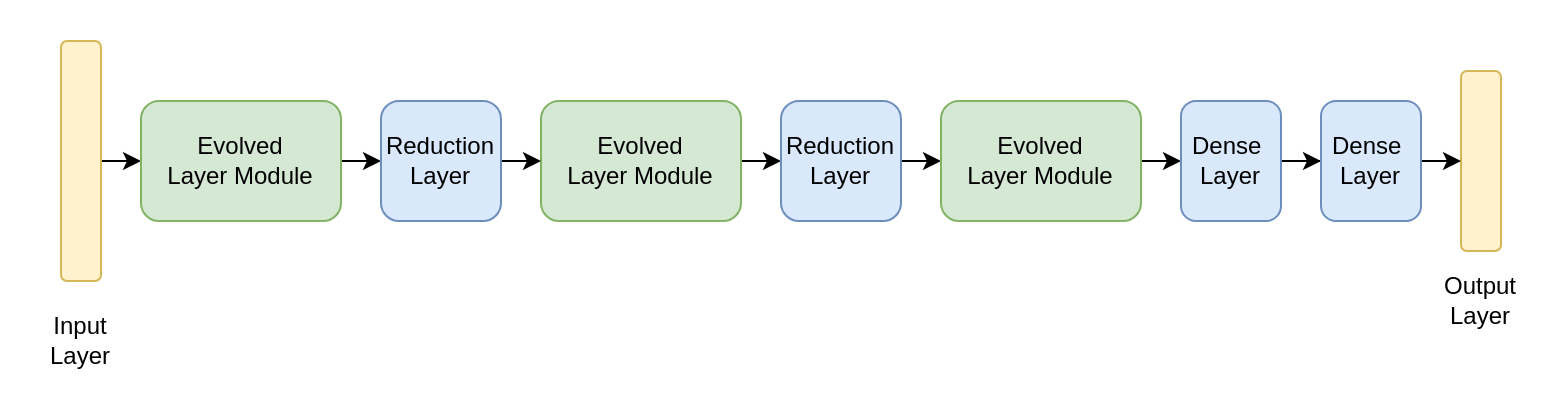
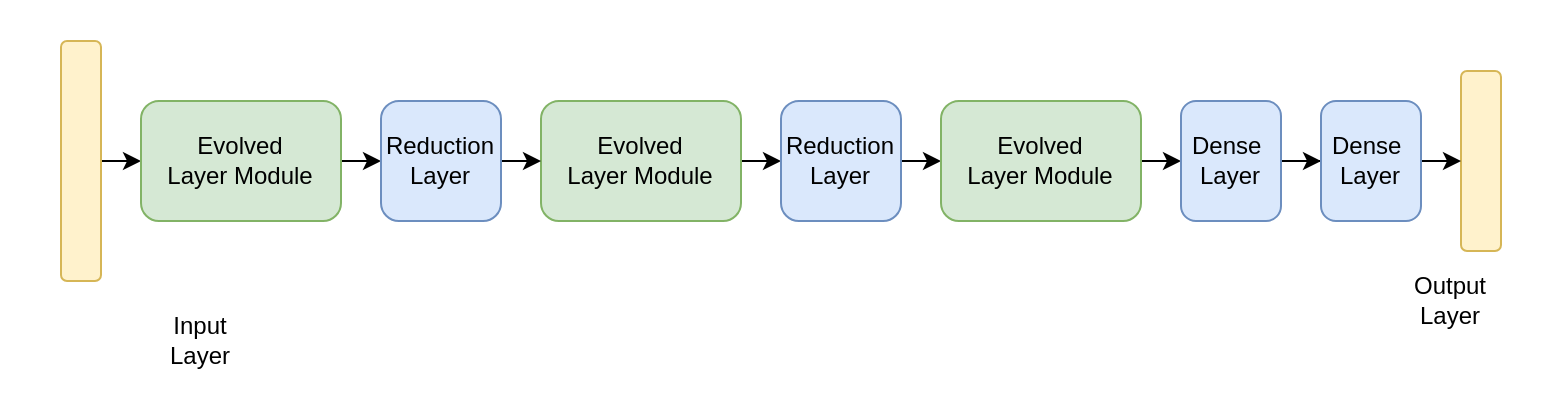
(1481, 301) -> (1451, 301)
(81, 341) -> (201, 341)
